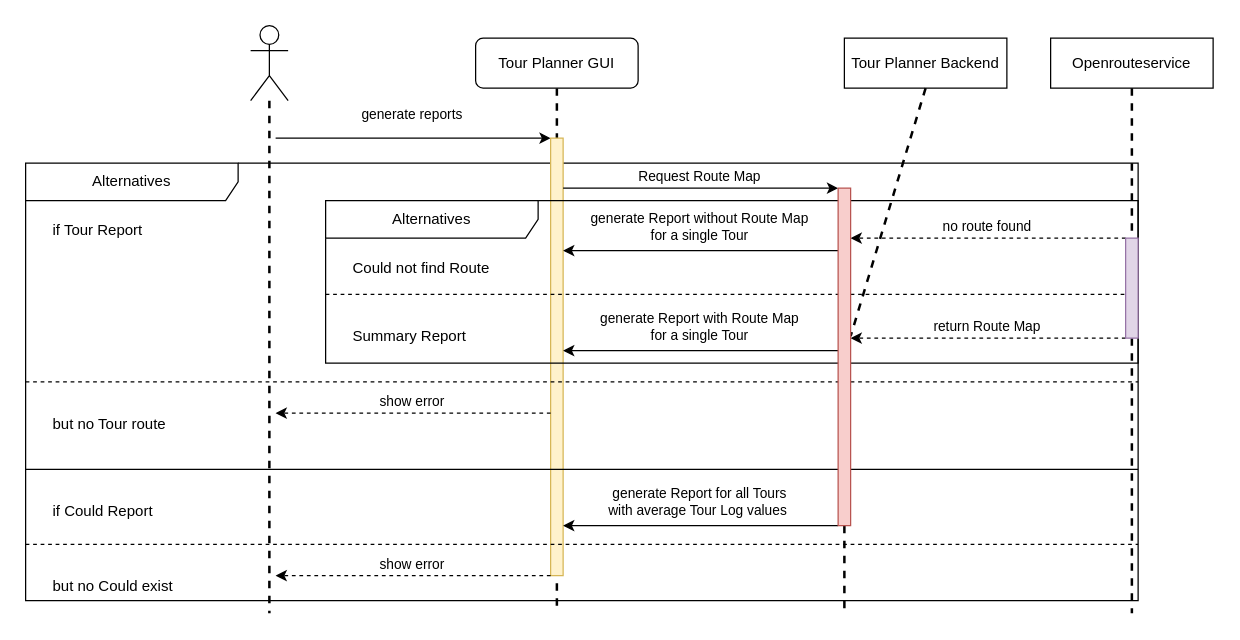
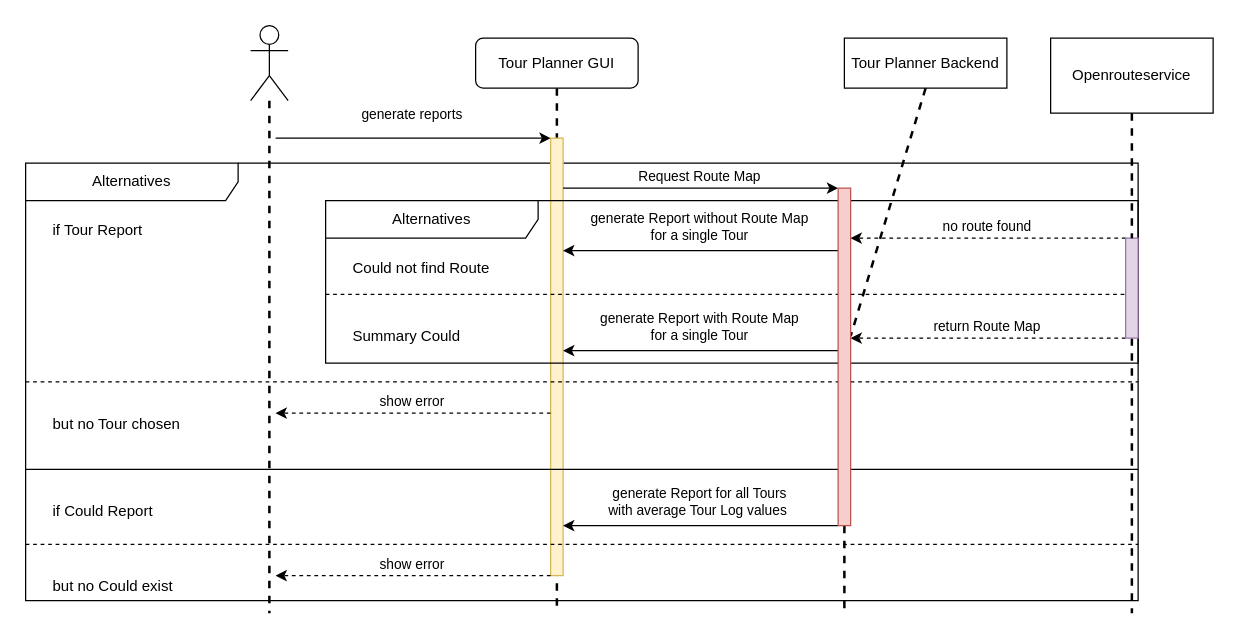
(1132, 63) -> (1132, 76)
(410, 337) -> (404, 337)
(119, 425) -> (123, 425)
